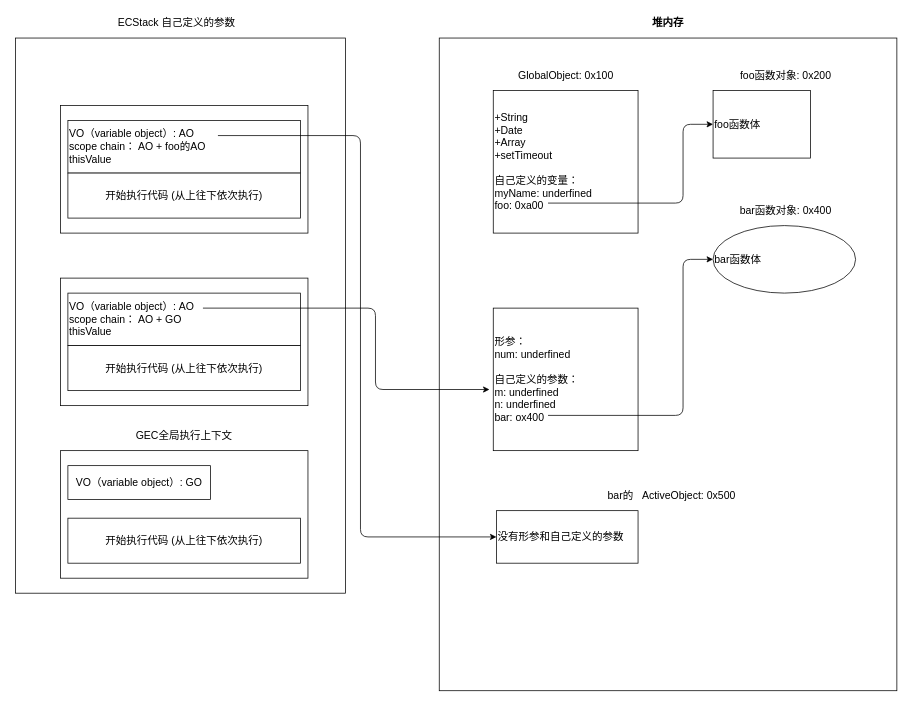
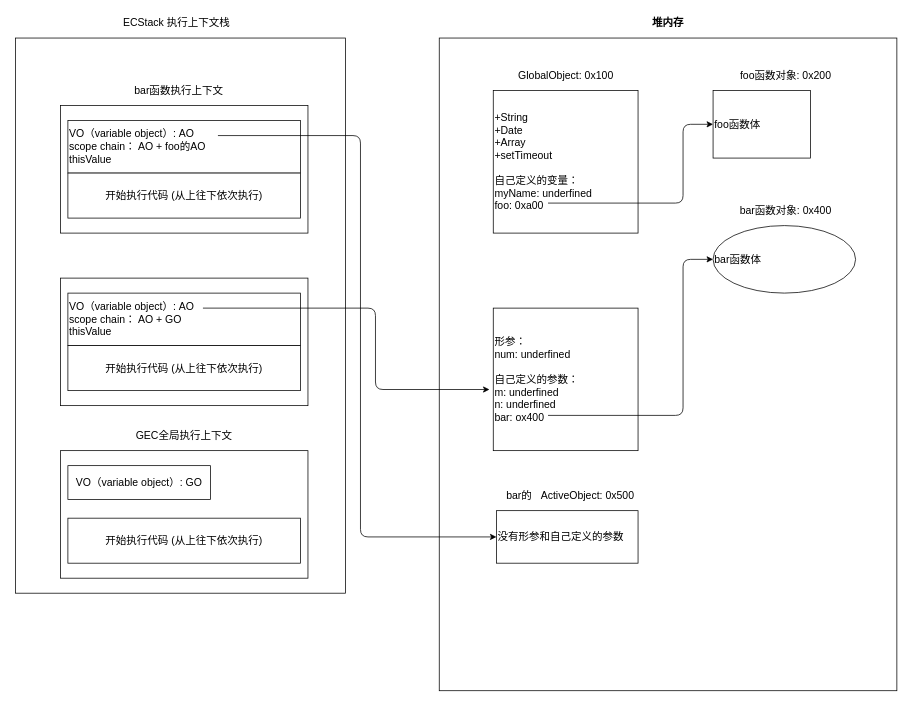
(177, 23) -> (177, 23)
none -> (179, 90)
(670, 495) -> (569, 495)
